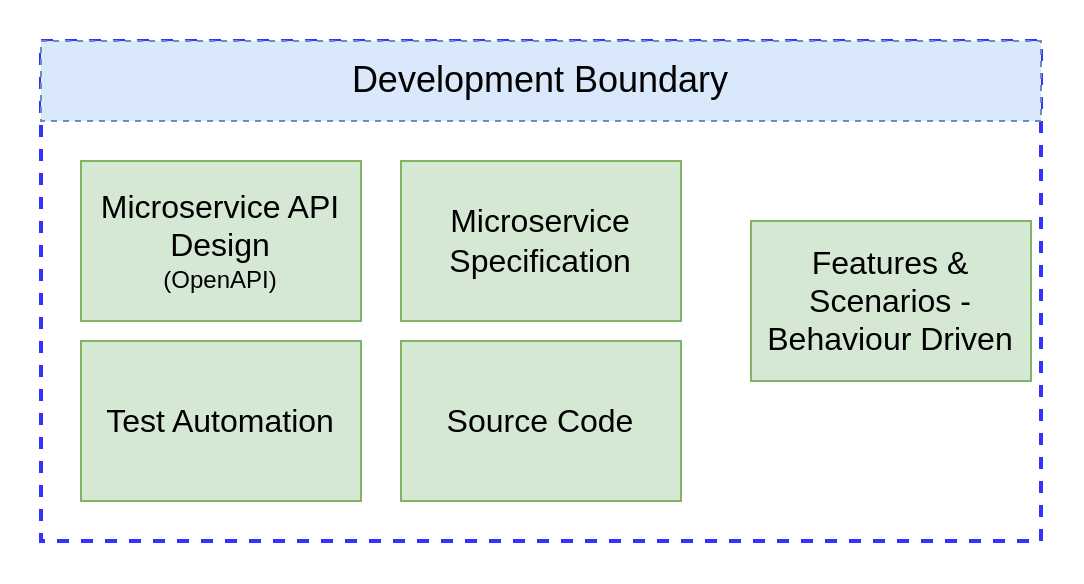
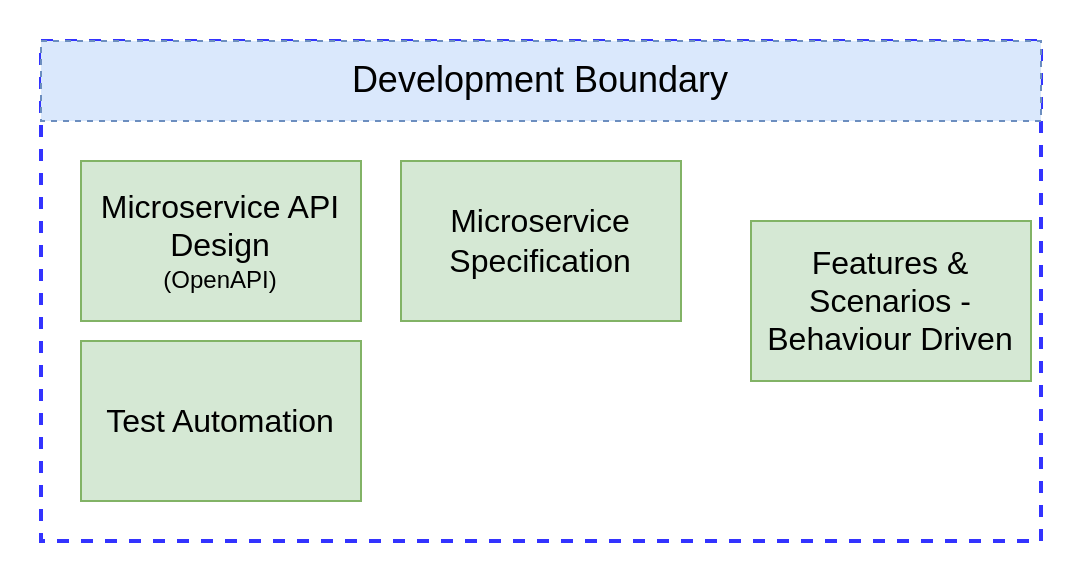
(541, 421) -> none
